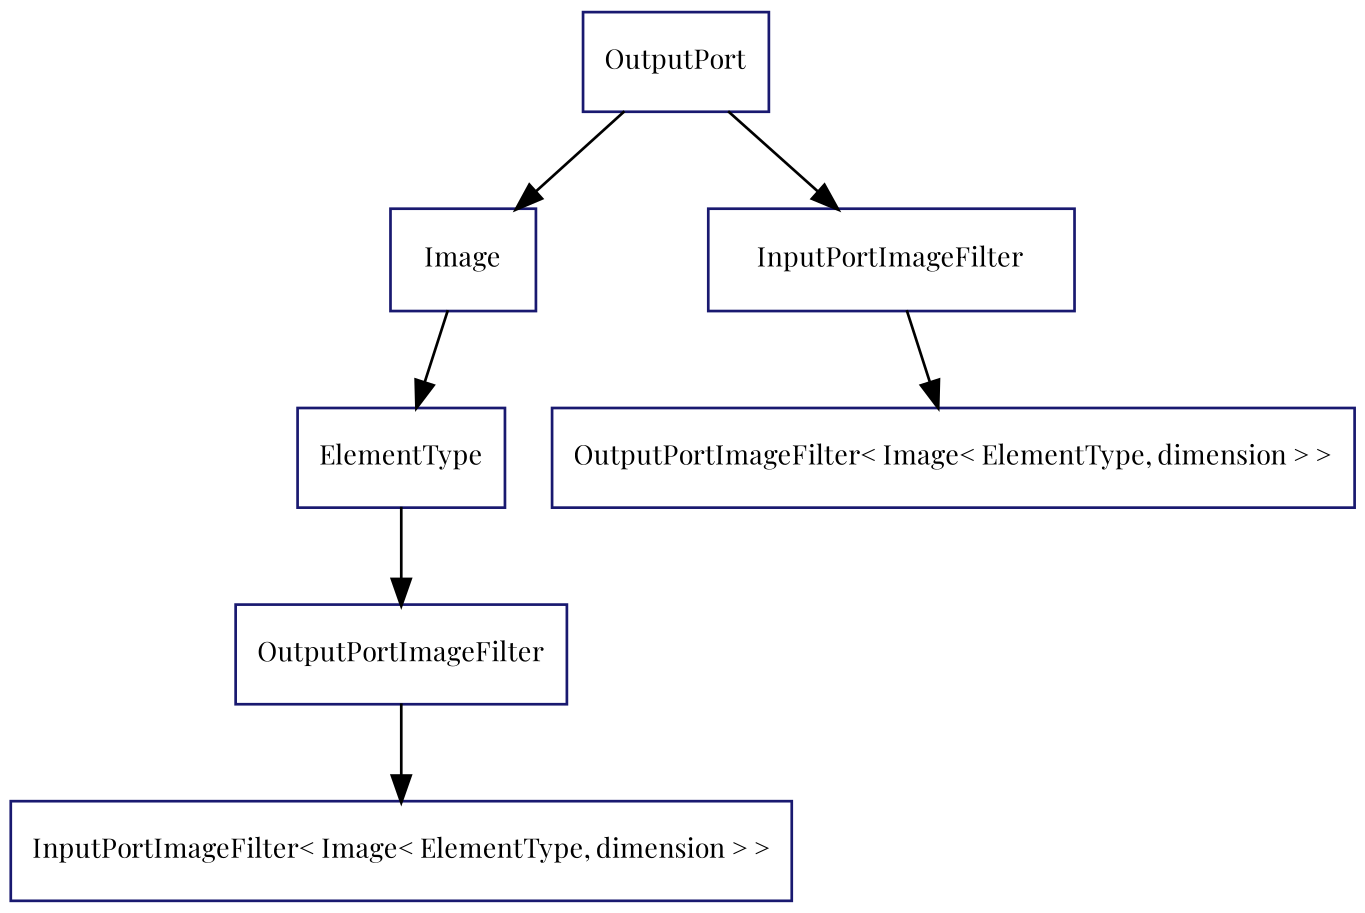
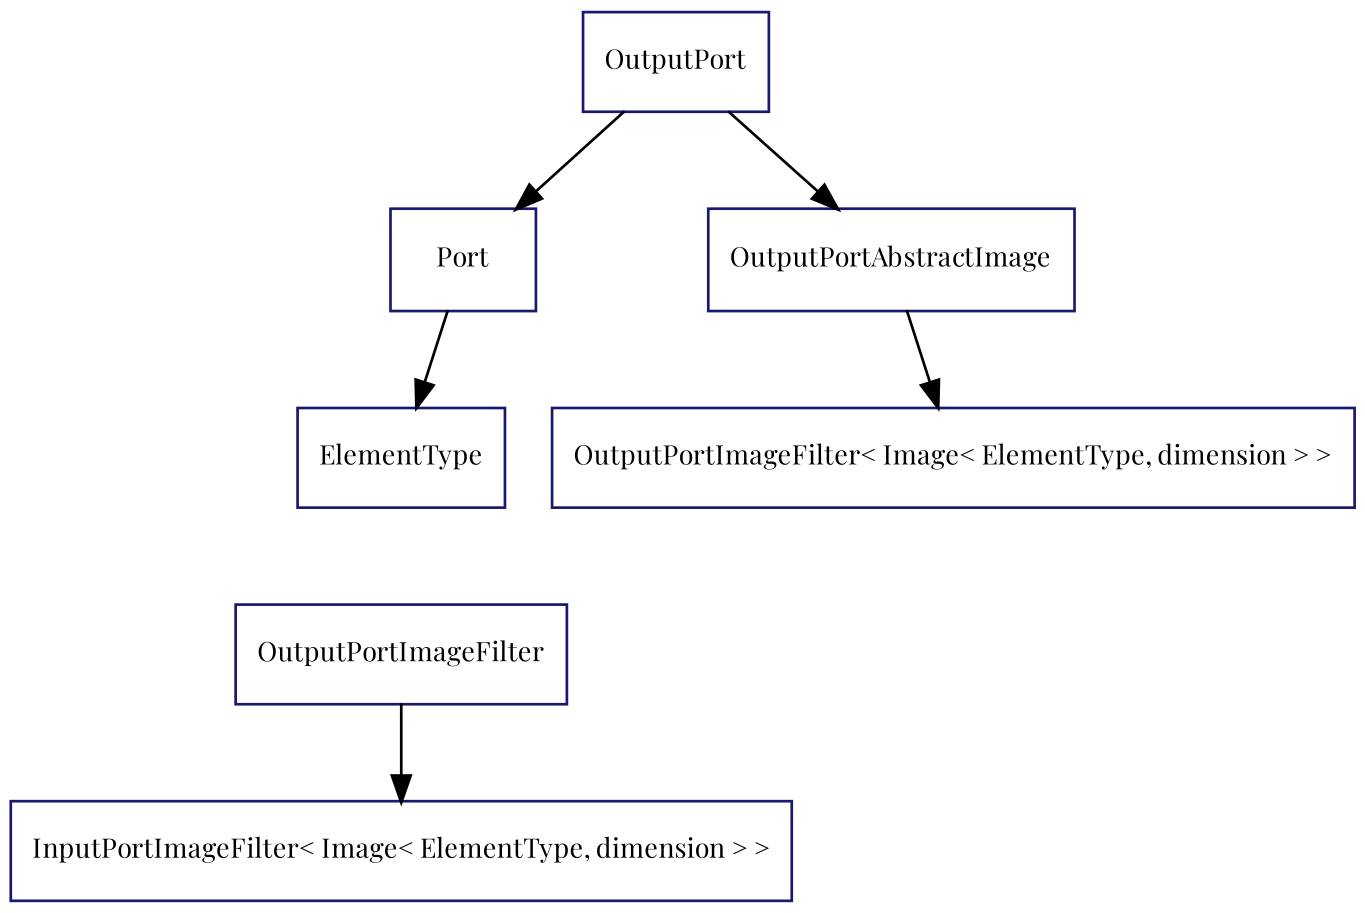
(463, 260) -> (463, 260)
(891, 260) -> (891, 260)
(401, 543) -> none
